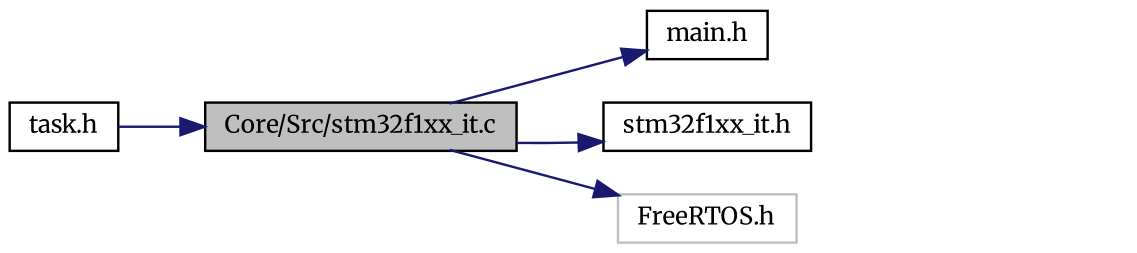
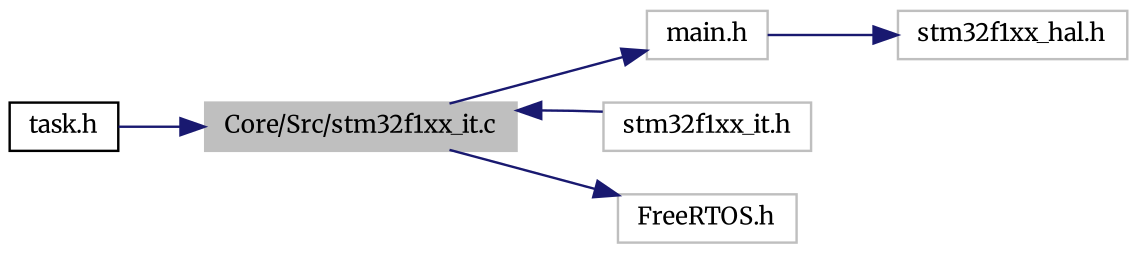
(707, 35) -> (707, 35)
none -> (1013, 35)
(361, 127) -> (361, 127)
(707, 127) -> (707, 127)
(548, 143) -> (572, 111)
